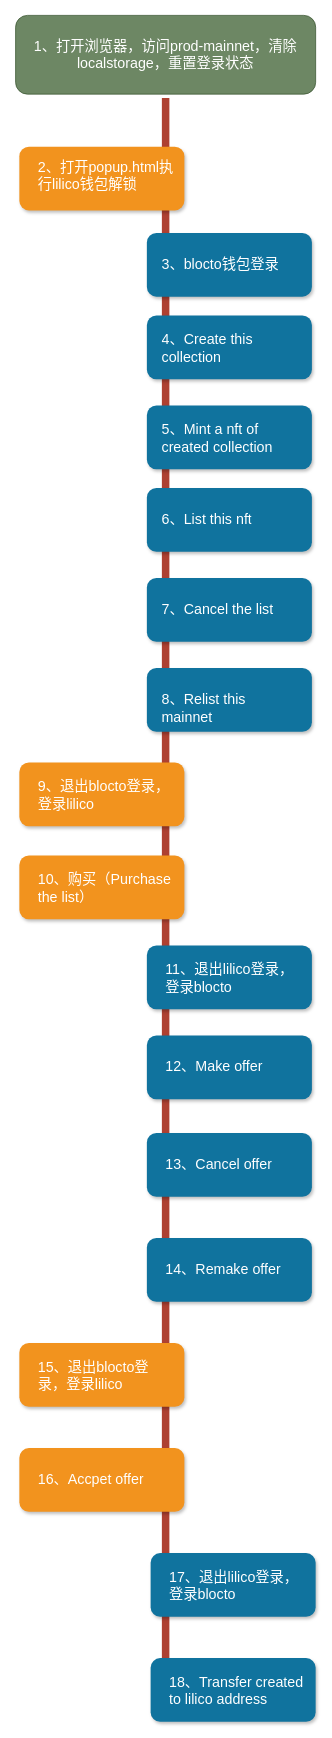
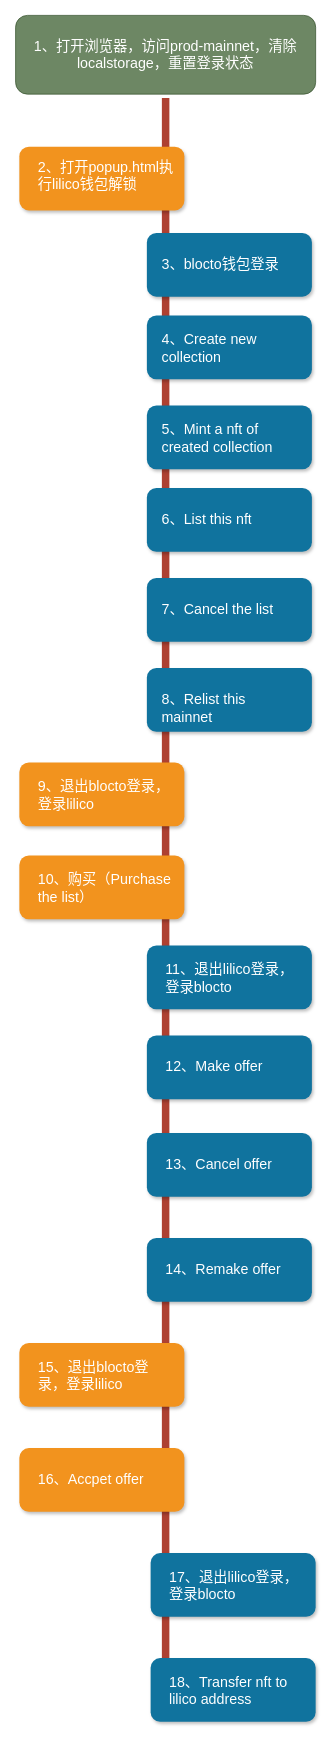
(203, 327) -> (202, 327)
(234, 1669) -> (226, 1669)
